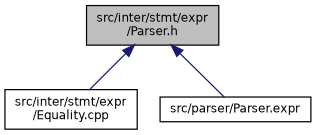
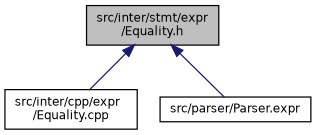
(153, 25) -> (153, 25)
(71, 109) -> (71, 109)
